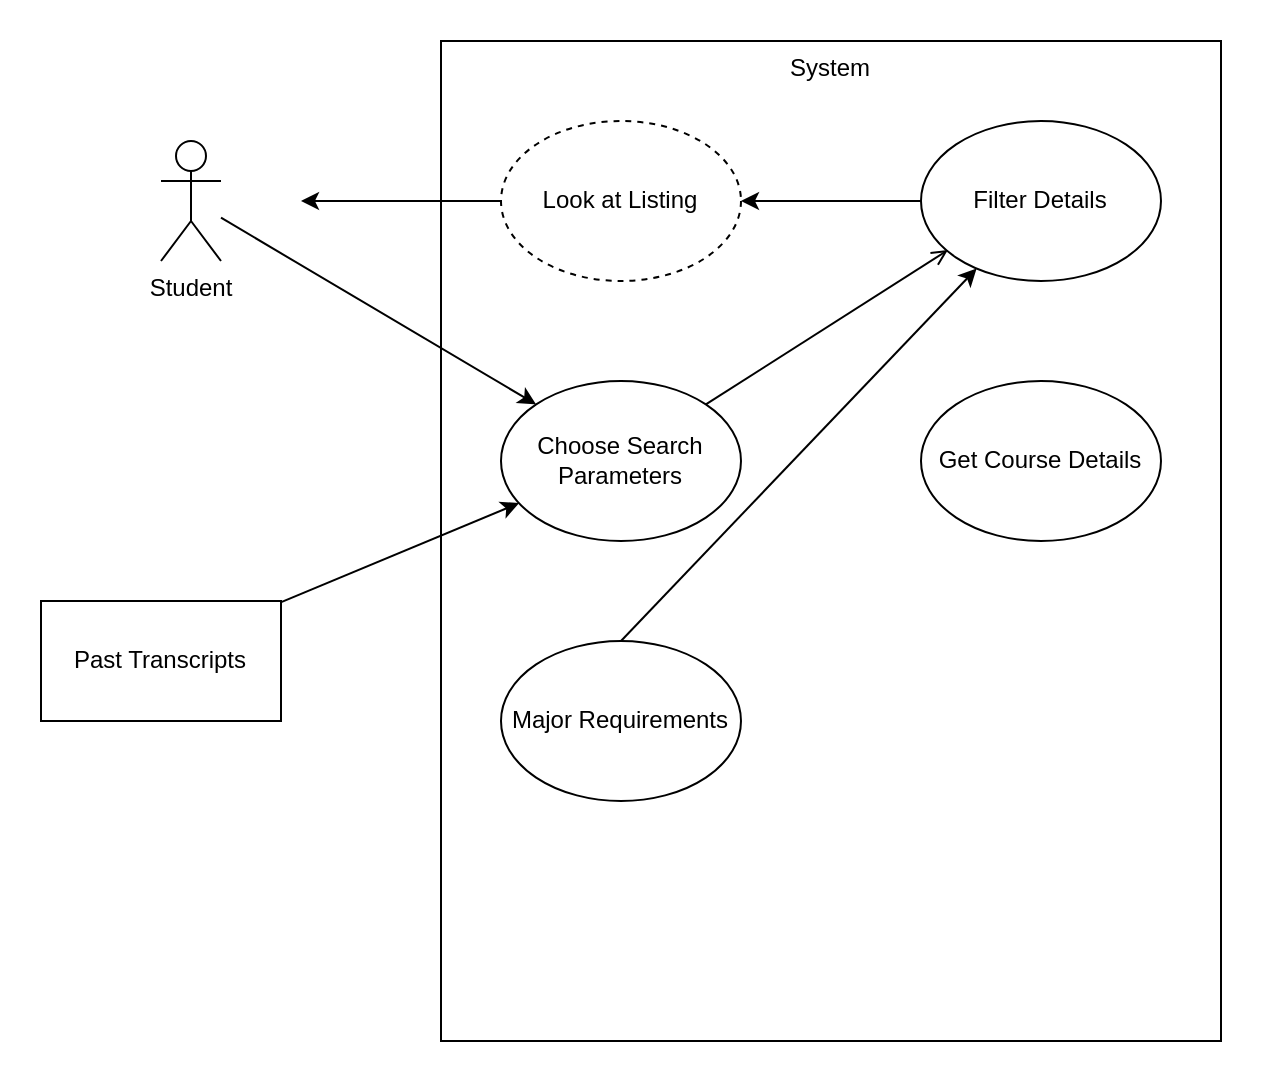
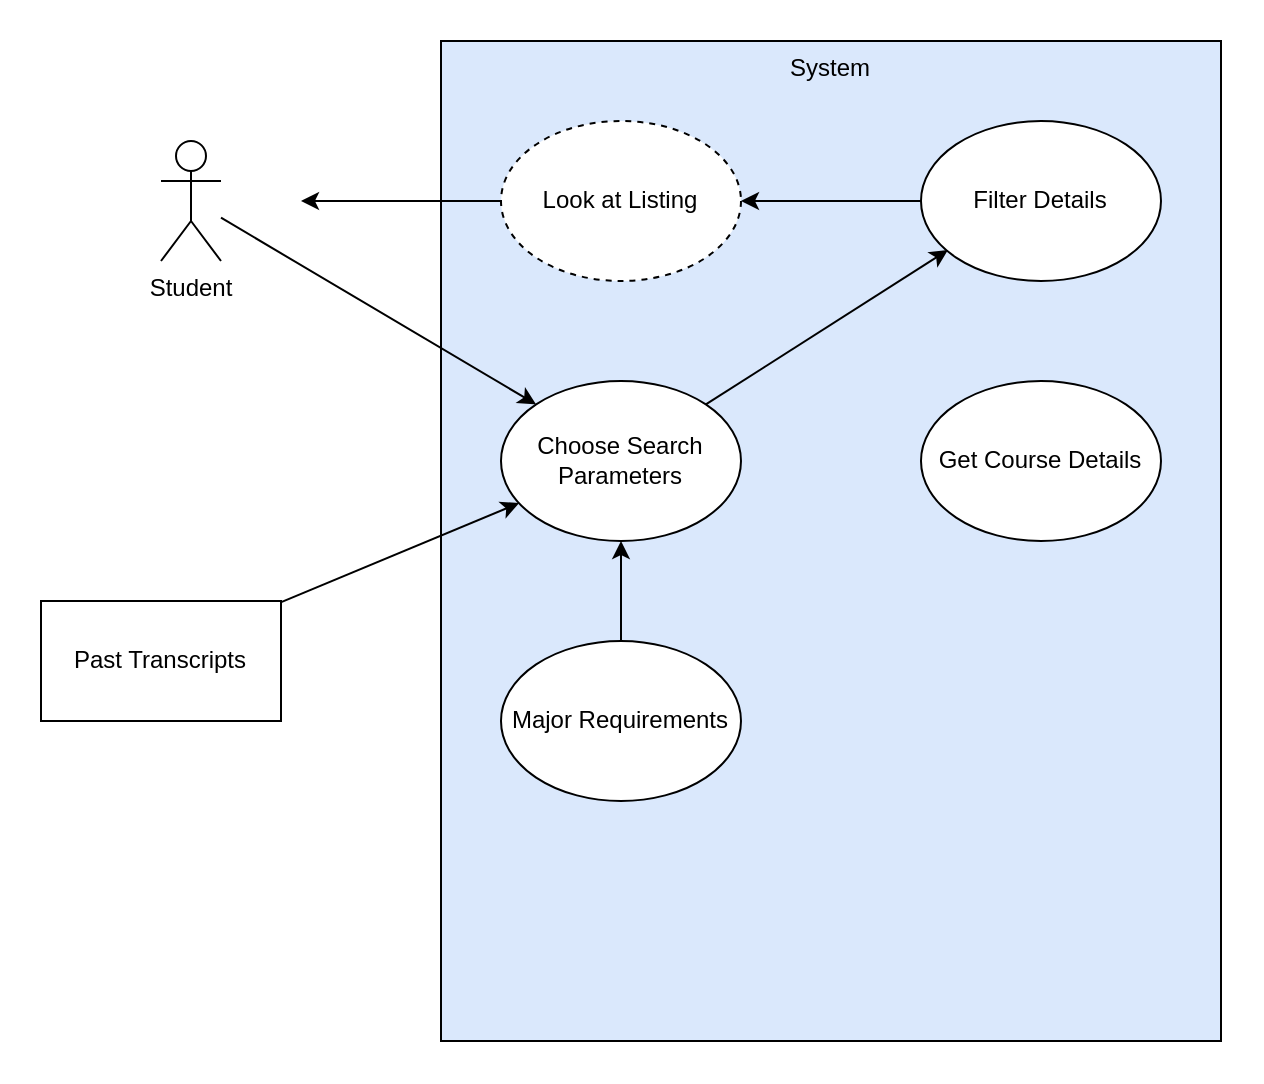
(938, 256) -> (935, 258)
(794, 459) -> (621, 598)
(831, 541) -> (831, 541)
